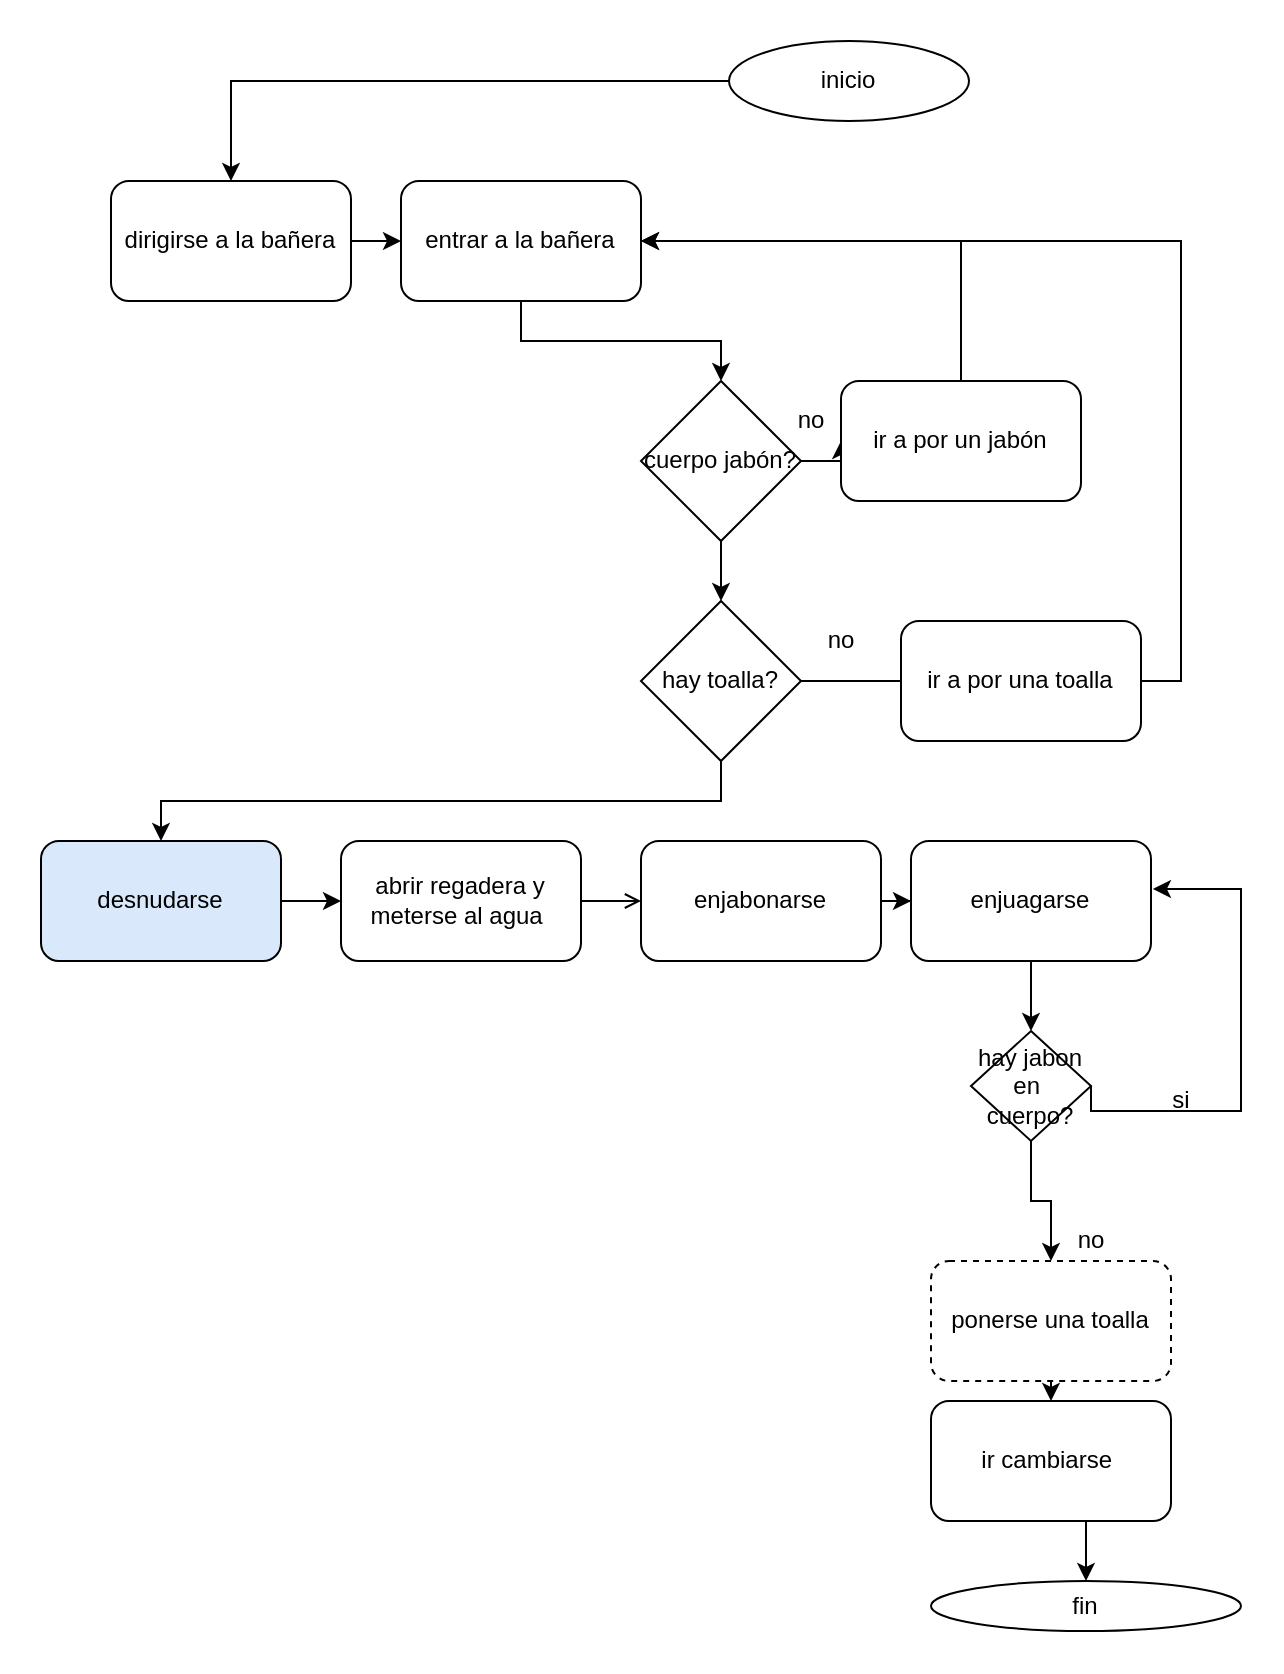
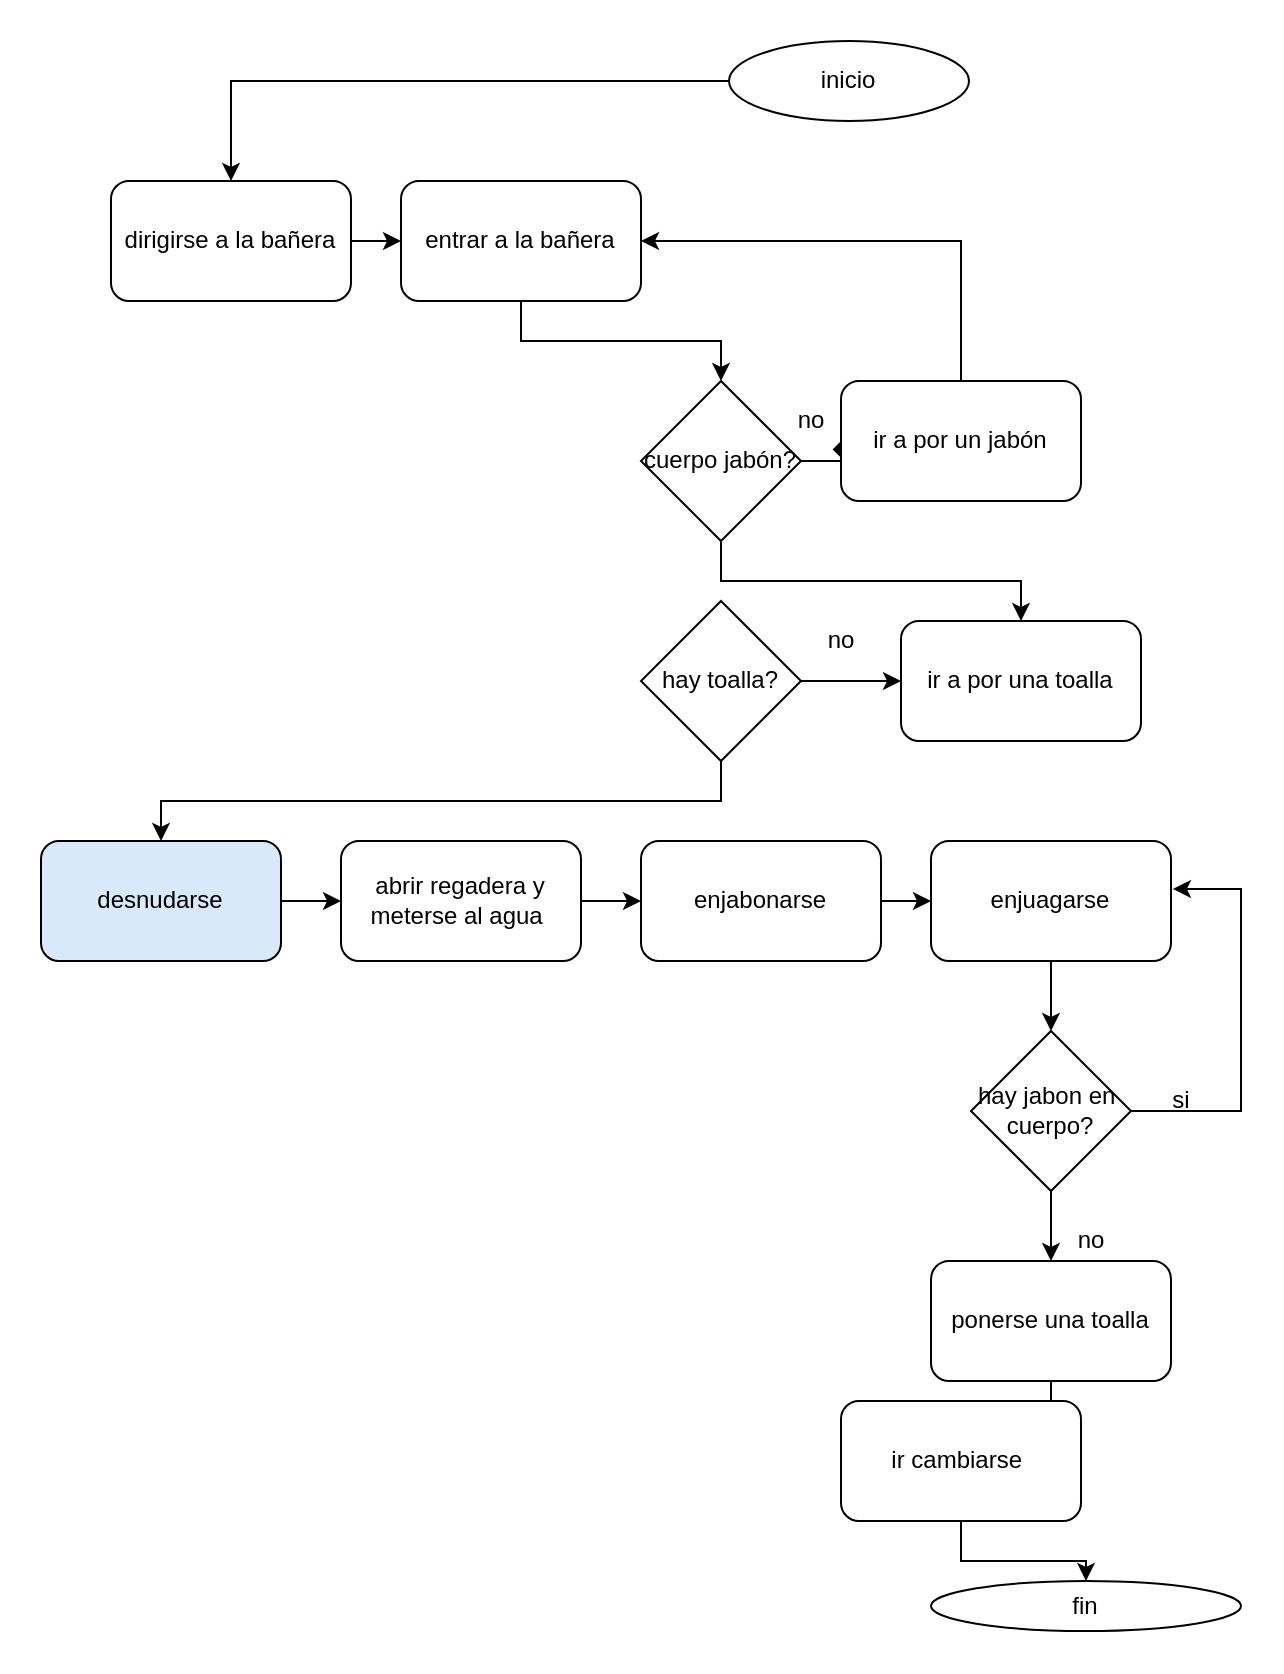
(1181, 373) -> none
(841, 456) -> (841, 458)
(721, 583) -> (883, 581)
(891, 681) -> (886, 681)
(628, 901) -> (626, 901)
(1031, 901) -> (1051, 901)
(1031, 1086) -> (1051, 1111)
(1051, 1321) -> (1051, 1321)
(1051, 1461) -> (961, 1461)
